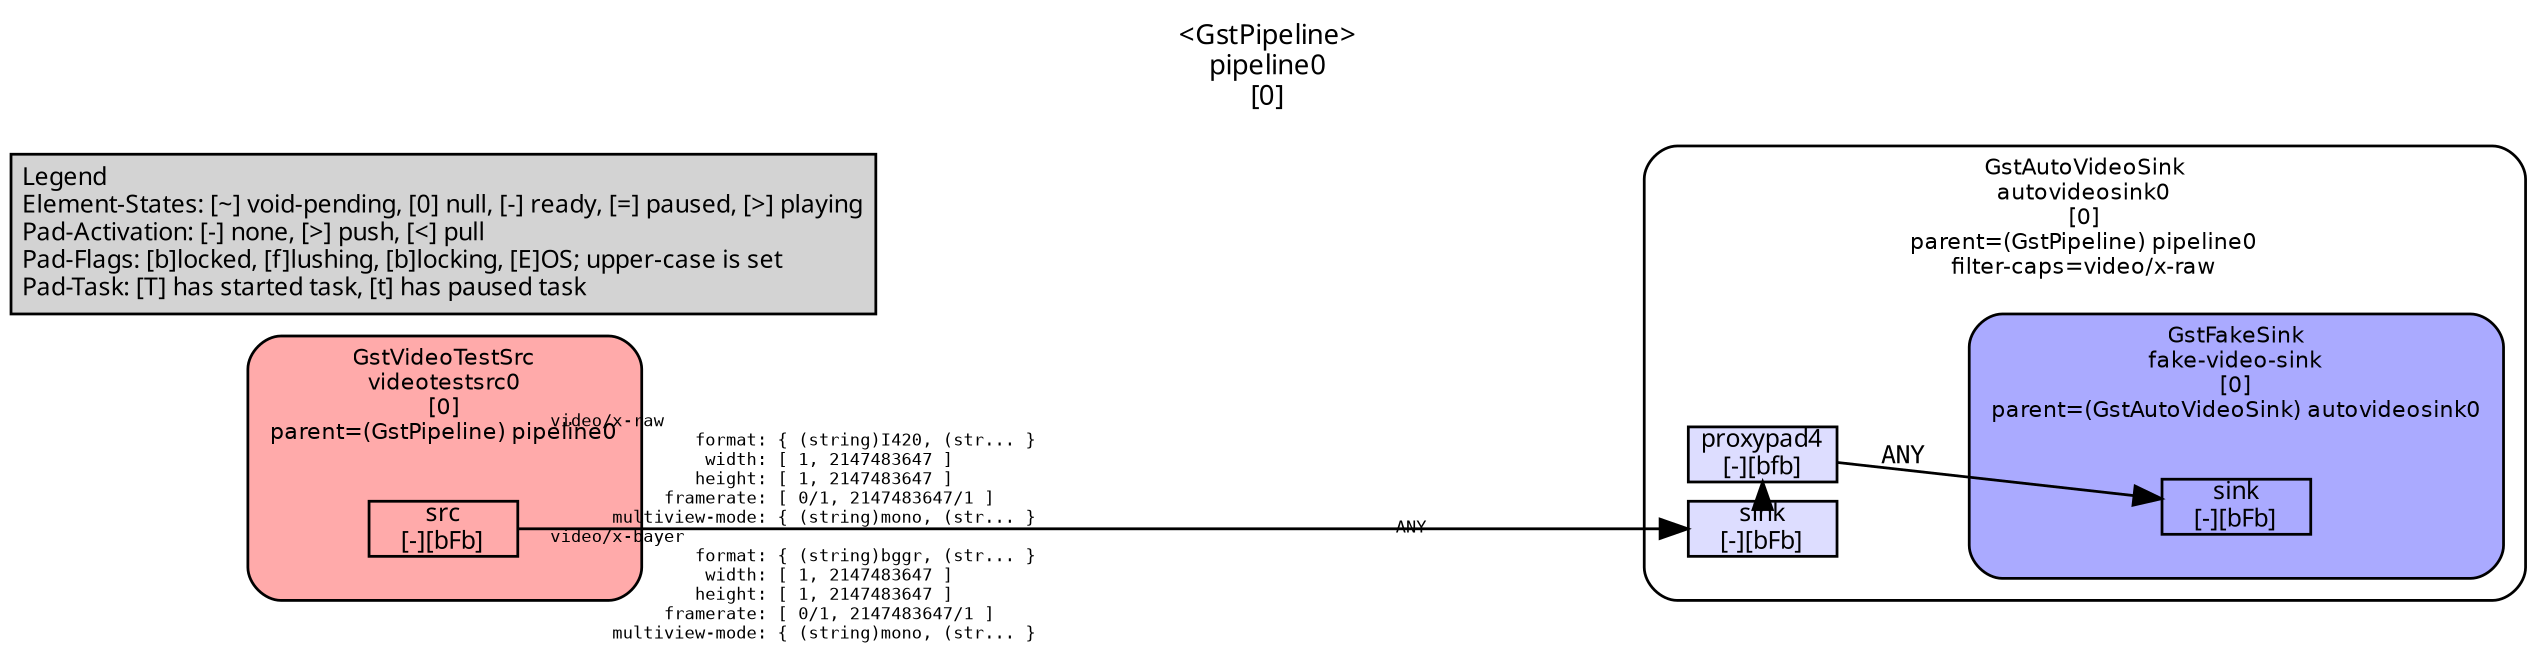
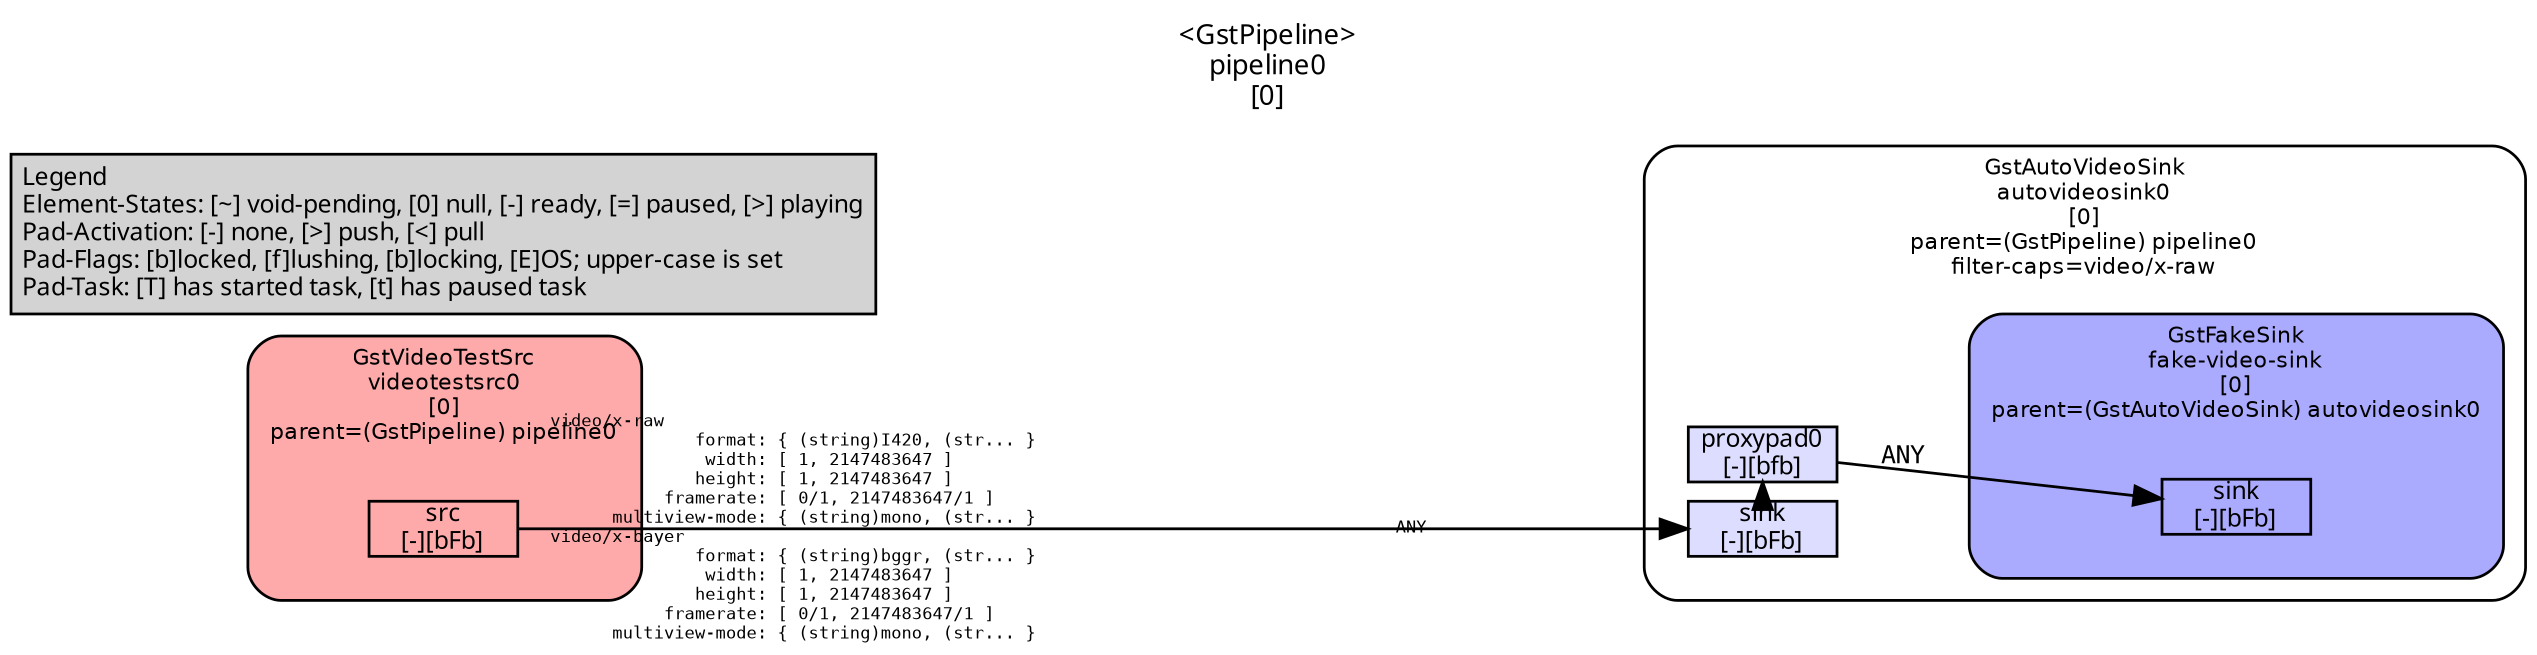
(1763, 454) -> (1763, 454)
